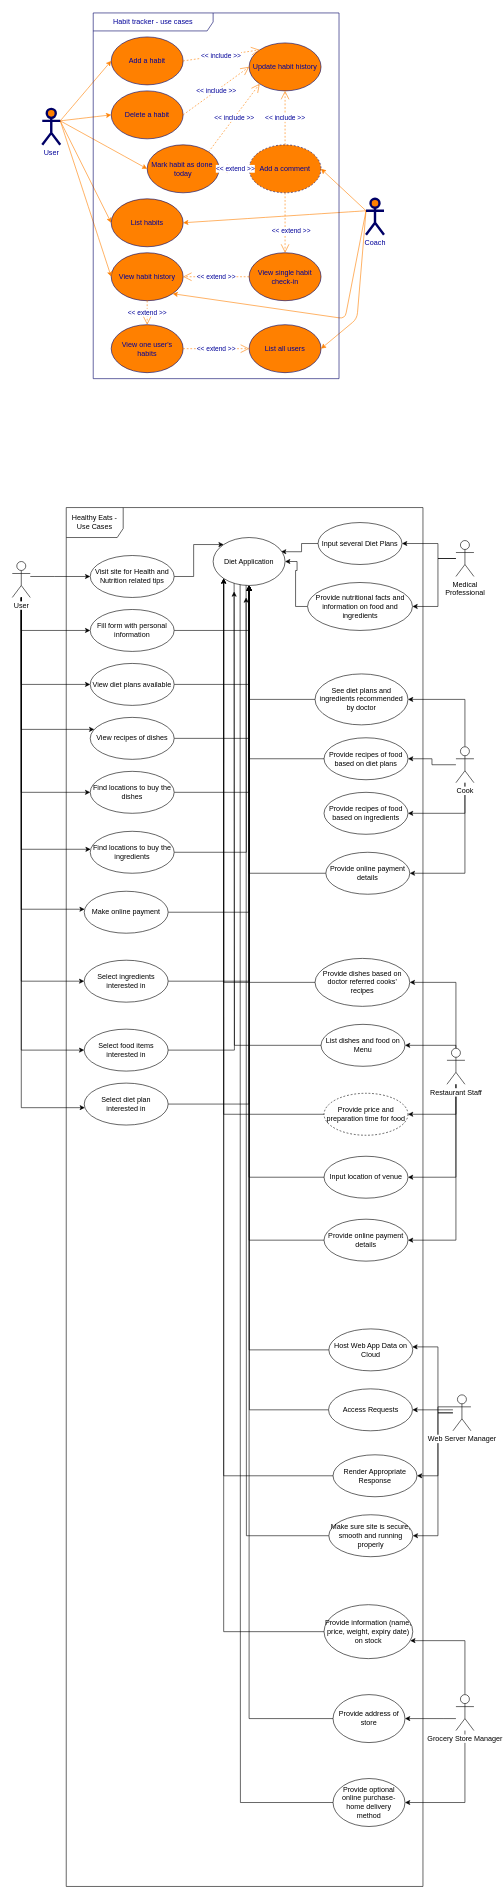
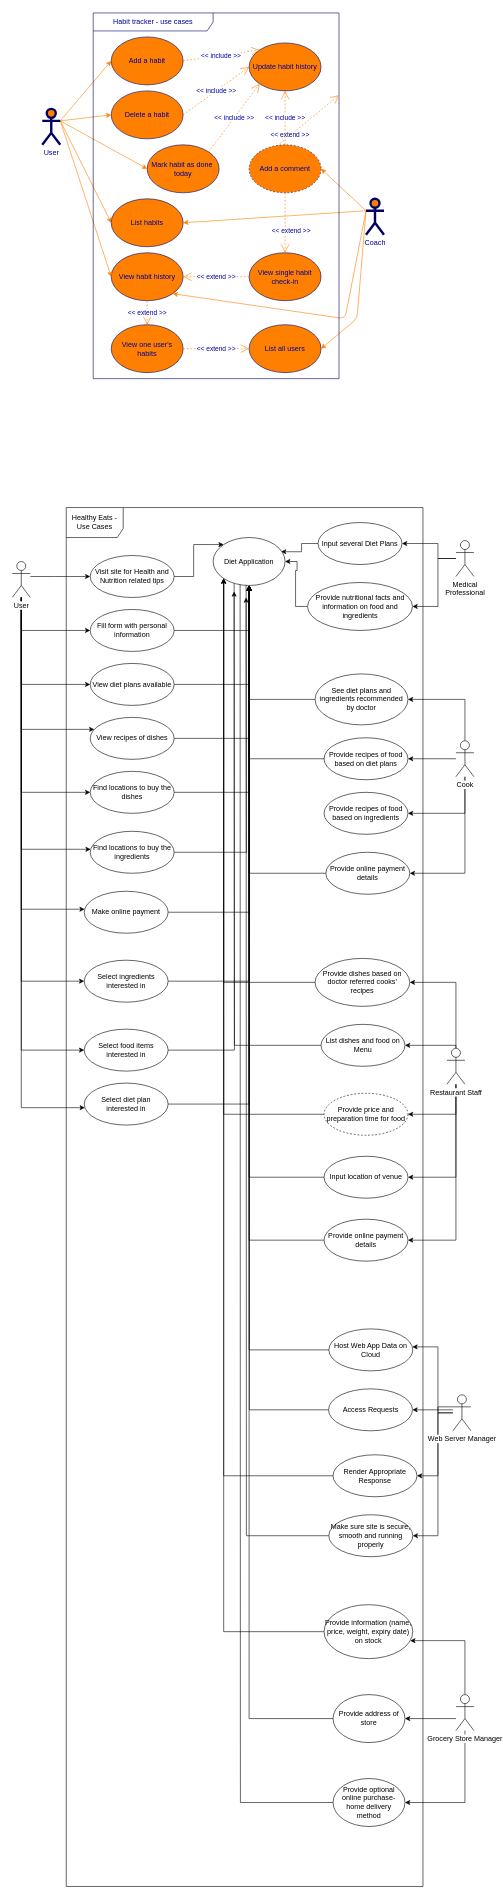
(235, 168) -> (291, 134)
(465, 765) -> (465, 759)
